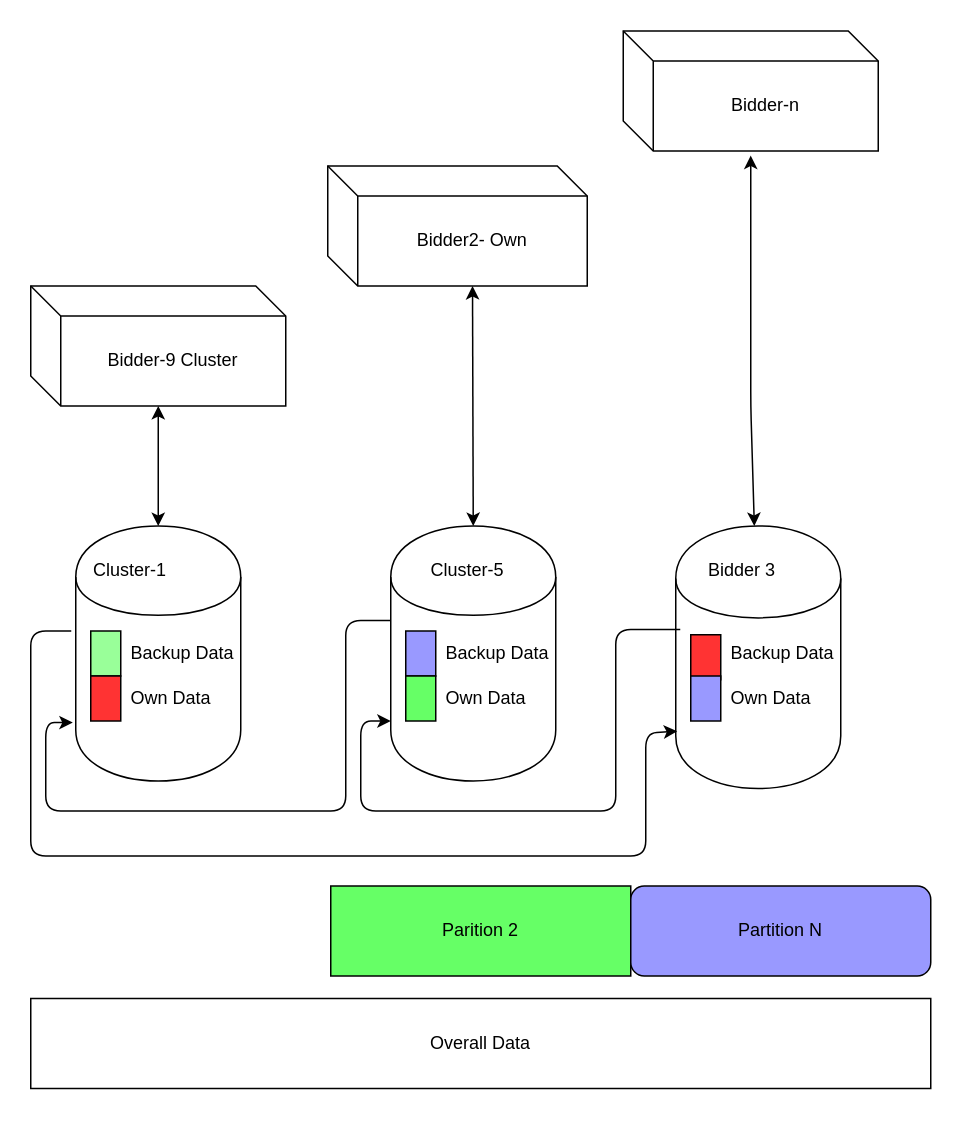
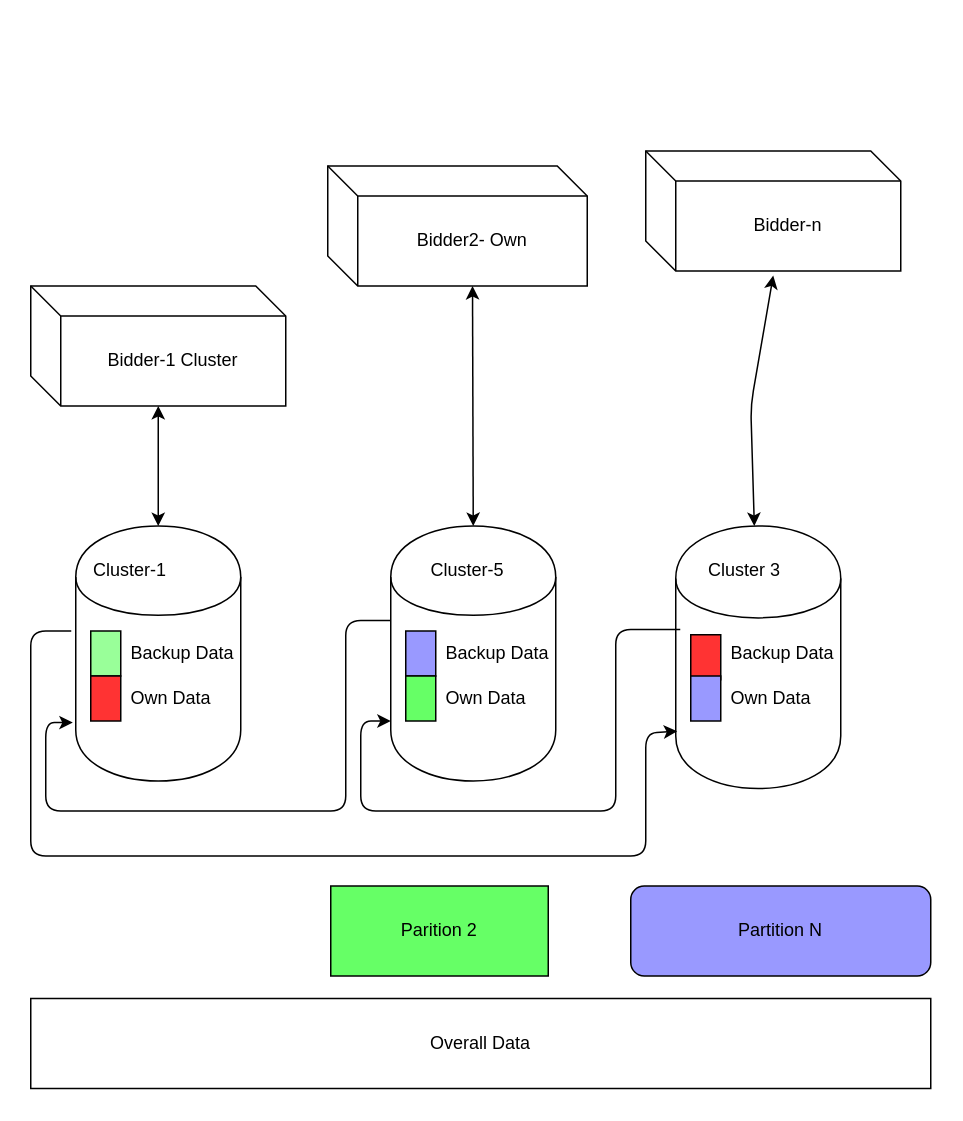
(751, 91) -> (773, 211)
(173, 361) -> (173, 361)
(744, 571) -> (749, 571)
(481, 931) -> (440, 931)
